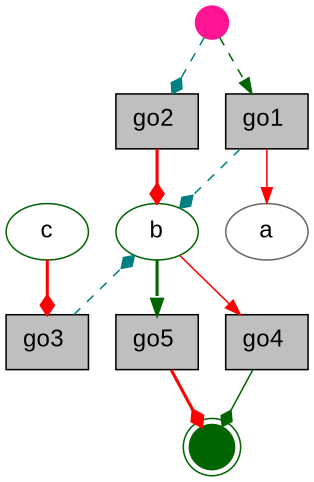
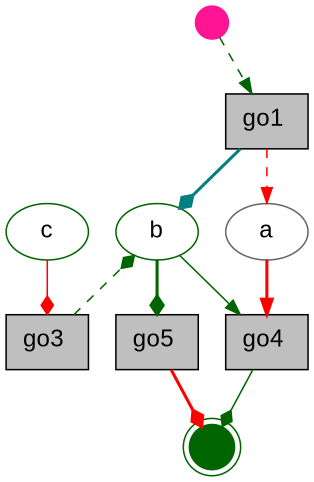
(157, 121) -> none
(267, 168) -> (267, 168)
(217, 172) -> (217, 172)
(47, 278) -> (47, 278)
(157, 278) -> (157, 278)
none -> (267, 279)
(205, 280) -> (205, 280)
(97, 292) -> (97, 292)
